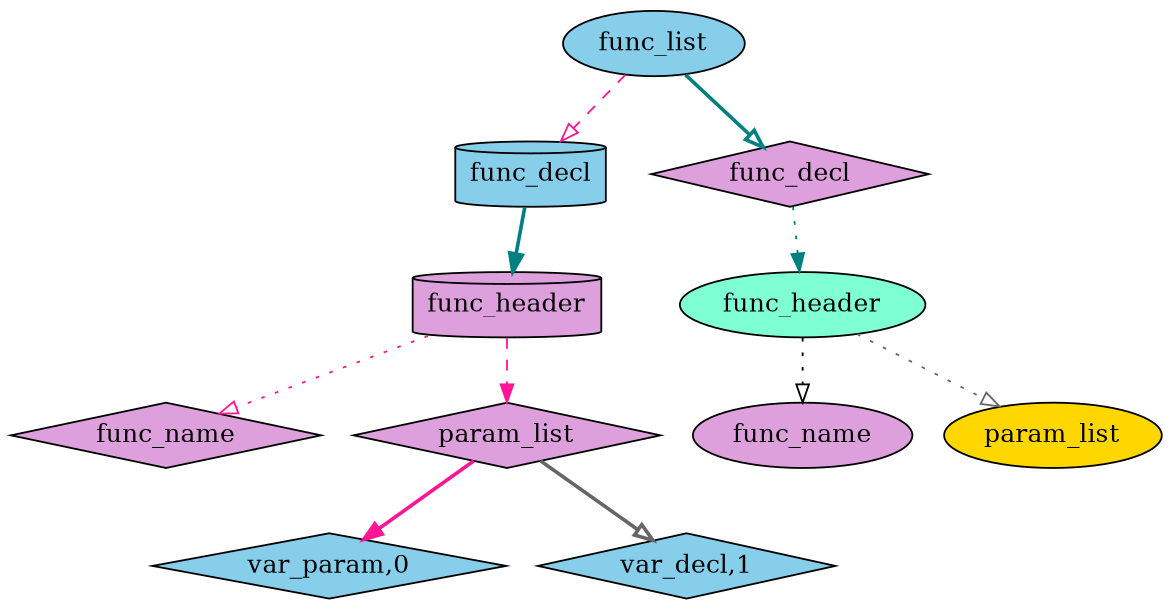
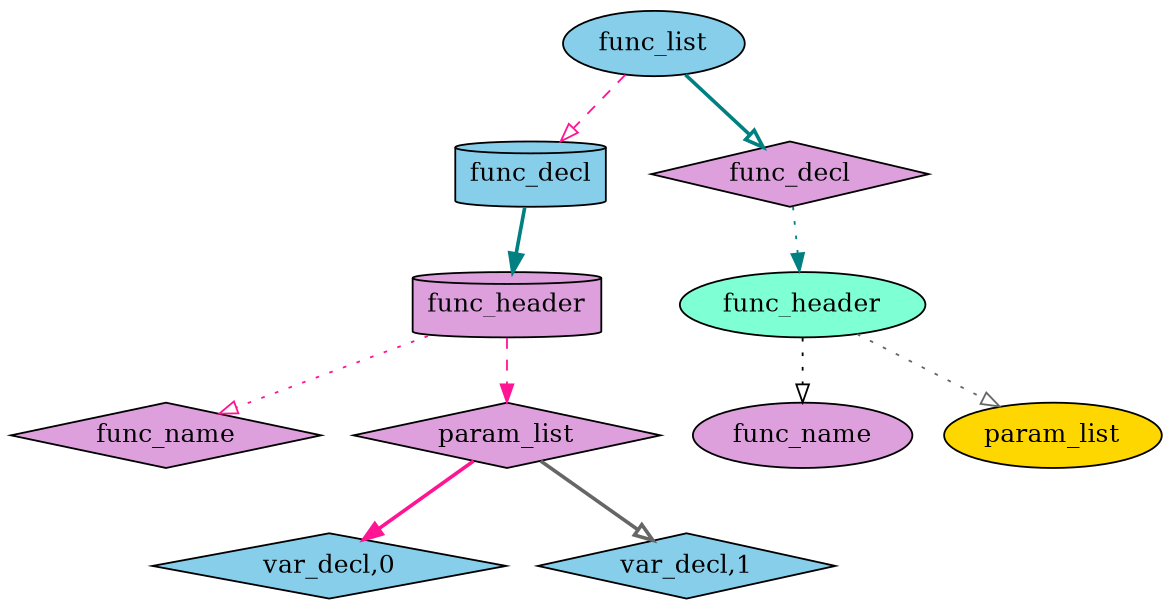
(329, 566) -> (329, 566)
